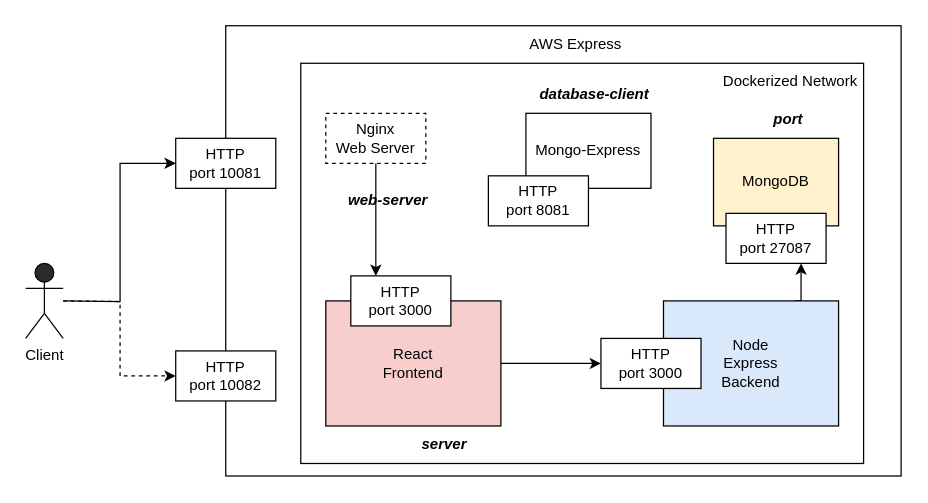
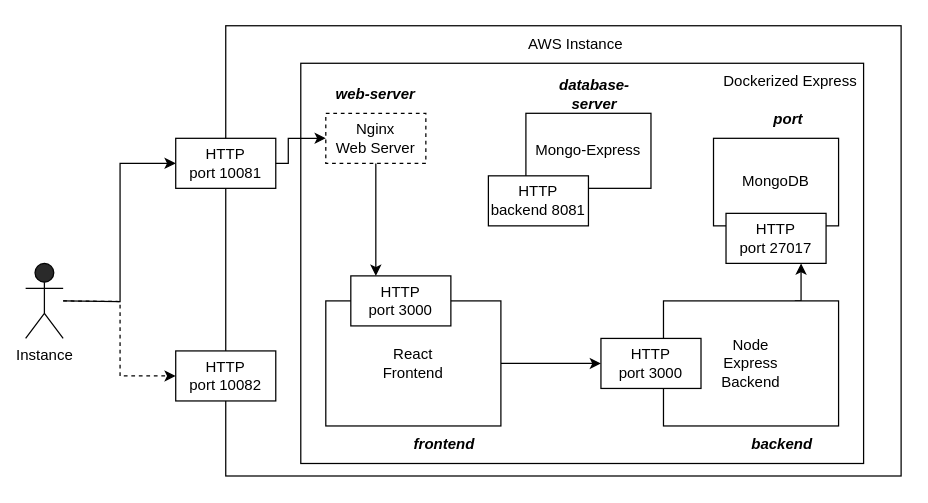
(576, 44) -> (576, 44)
(788, 82) -> (788, 82)
(594, 94) -> (594, 94)
none -> (288, 142)
(776, 182) -> (776, 182)
(351, 200) -> none
(388, 201) -> (376, 94)
(538, 201) -> (538, 201)
(776, 238) -> (776, 238)
(45, 356) -> (45, 356)
(413, 363) -> (413, 363)
(751, 363) -> (751, 363)
(444, 444) -> (444, 444)
none -> (782, 444)
